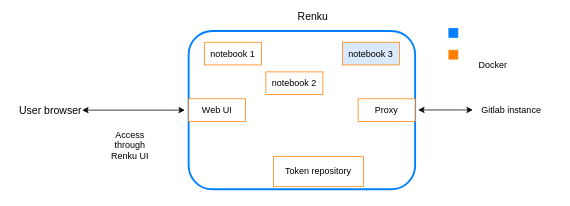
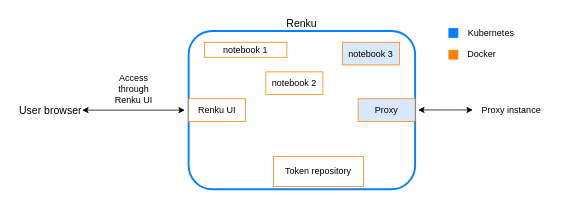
(313, 16) -> (302, 23)
none -> (491, 33)
(233, 53) -> (246, 50)
(493, 65) -> (482, 53)
(217, 110) -> (217, 110)
(387, 110) -> (387, 110)
(512, 110) -> (512, 110)
(130, 145) -> (134, 89)
